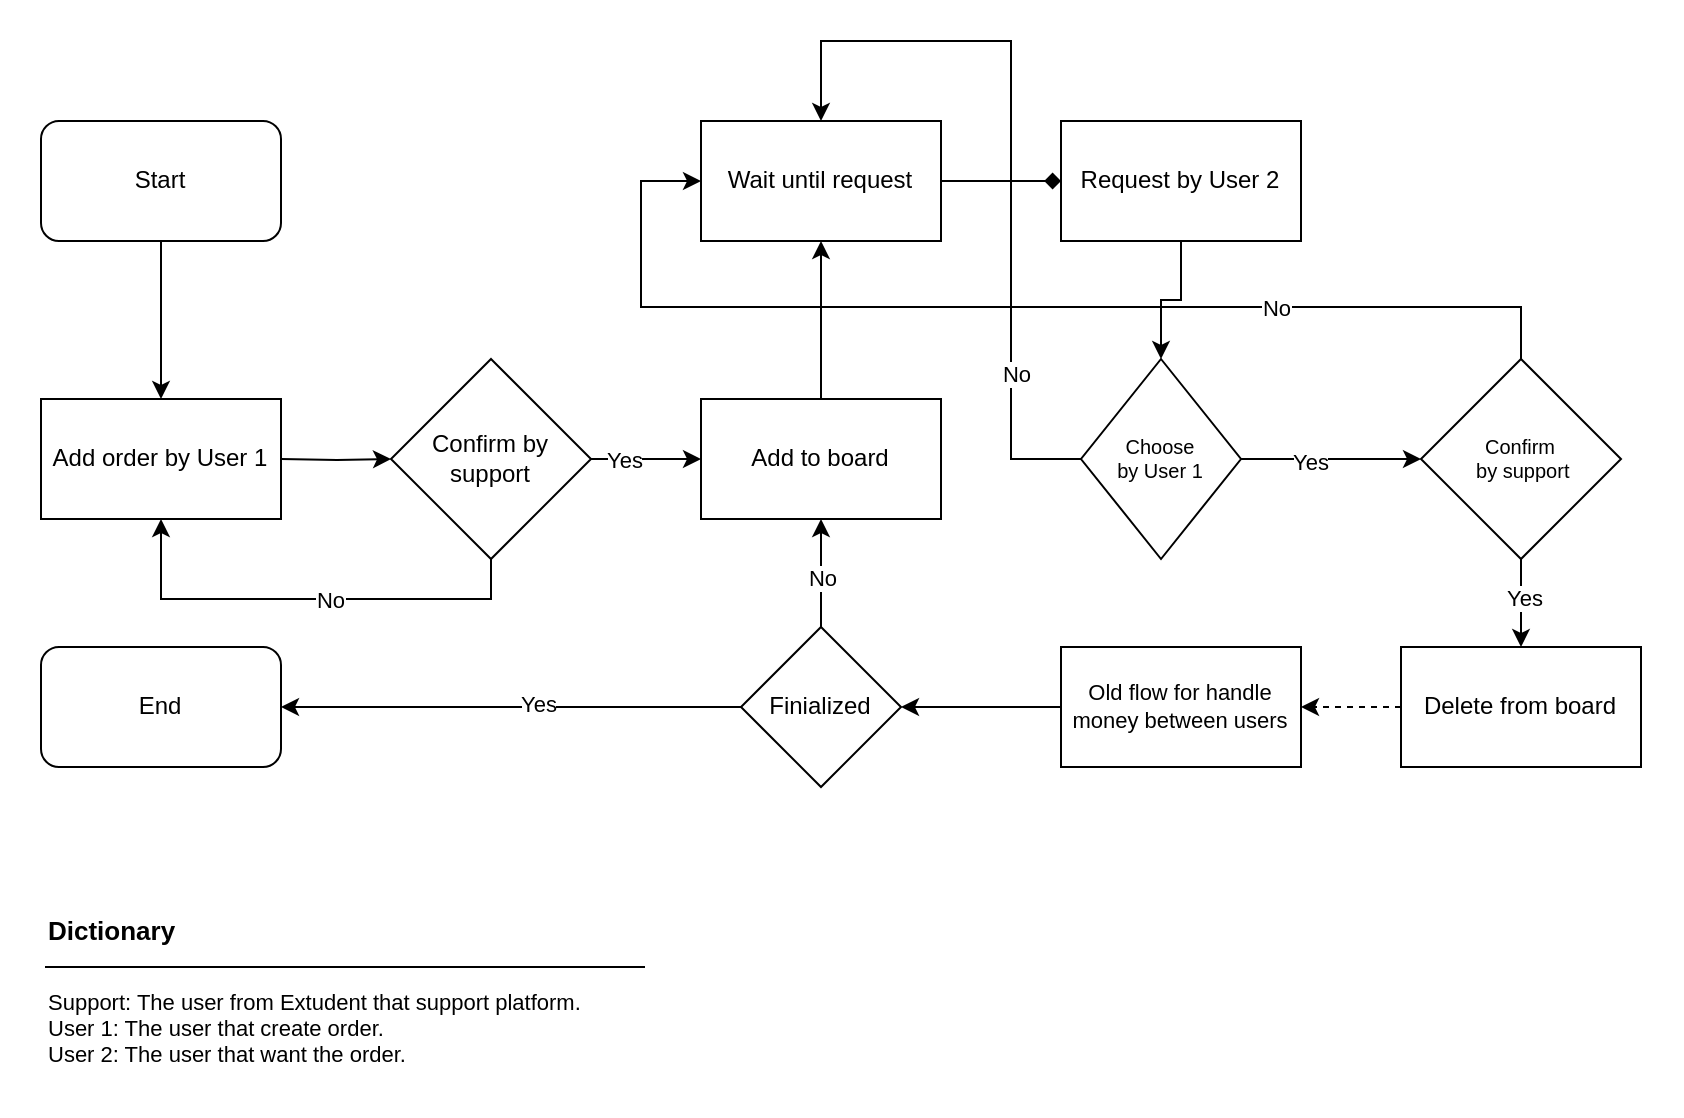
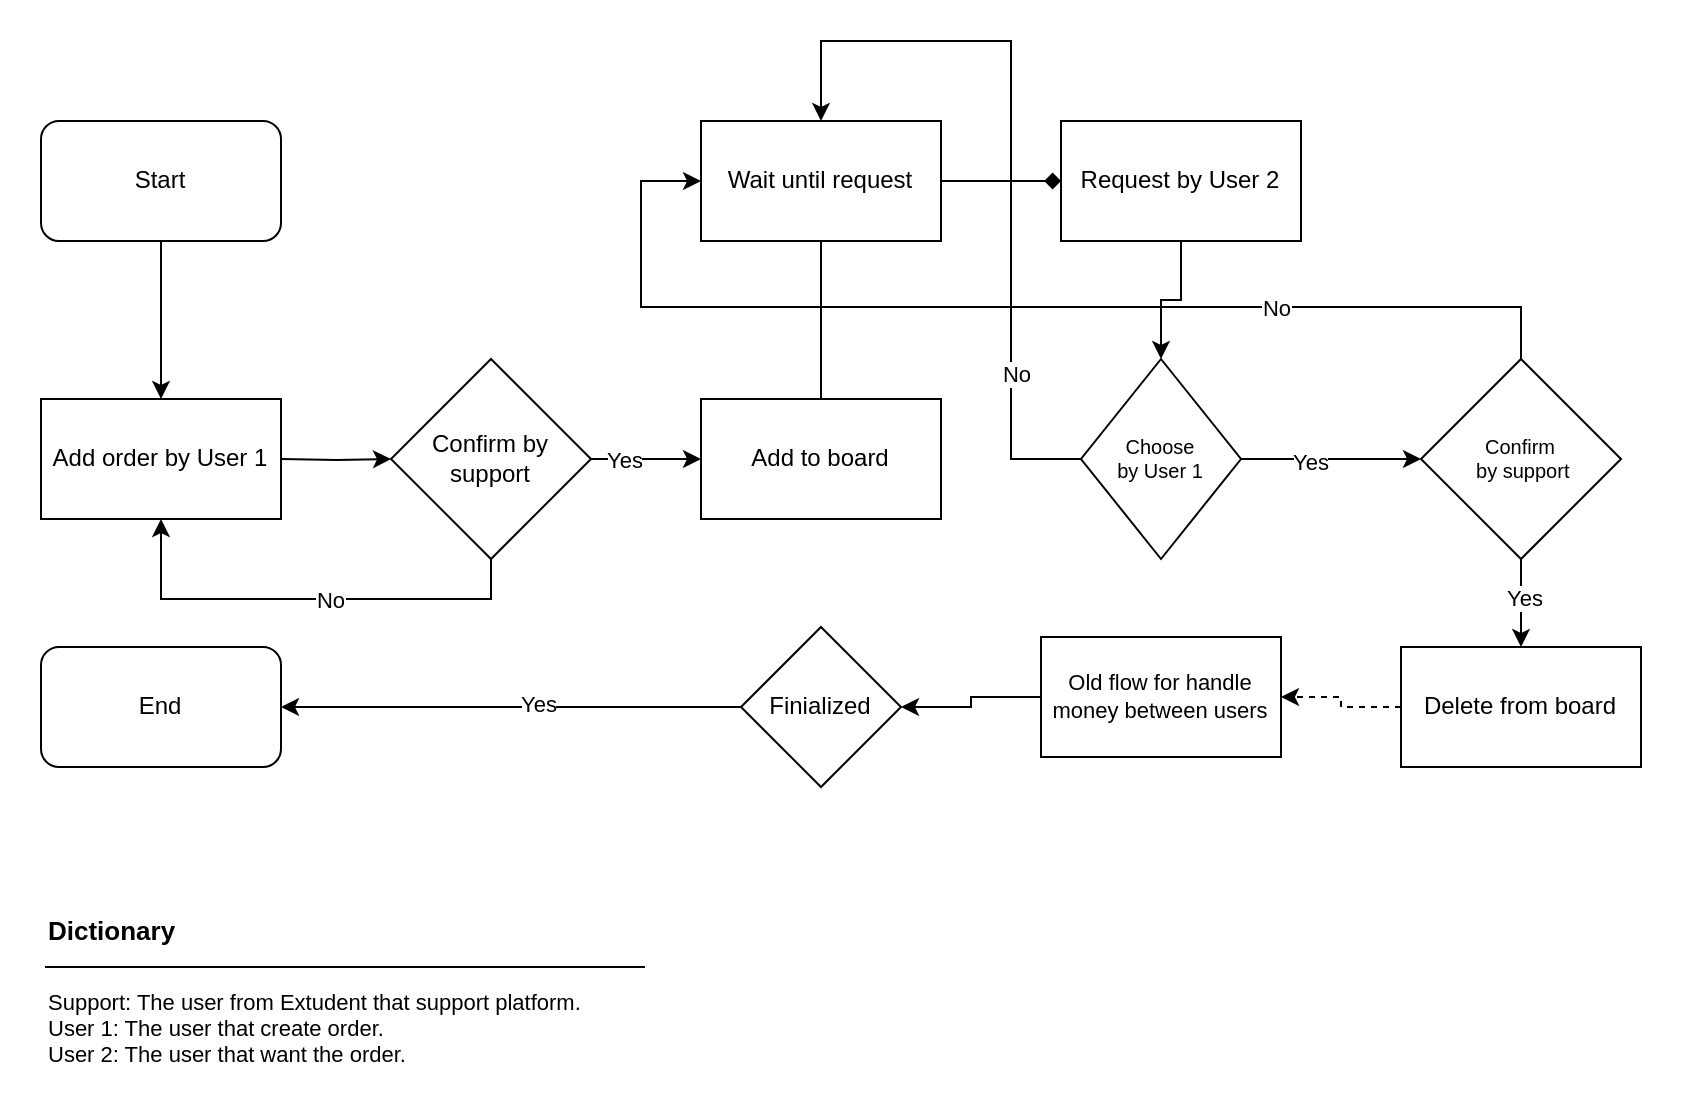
(821, 256) -> (821, 250)
(821, 580) -> none
(1181, 707) -> (1161, 697)
